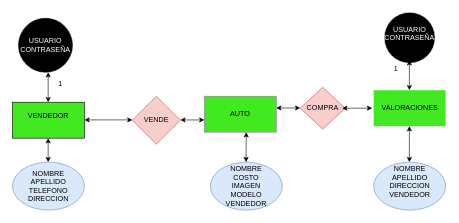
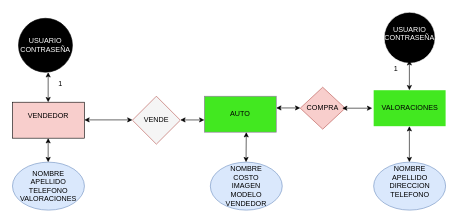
(48, 120) -> (48, 120)
(156, 120) -> (156, 120)
(48, 186) -> (48, 186)
(410, 186) -> (410, 186)
